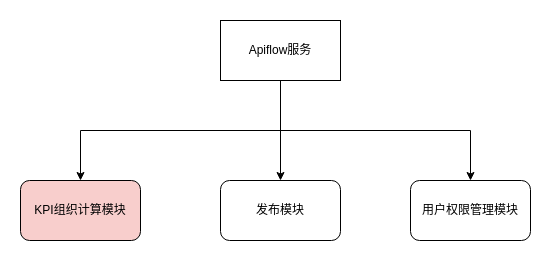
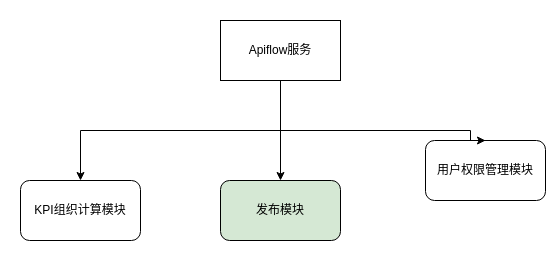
(81, 211) -> (81, 211)
(281, 211) -> (281, 211)
(471, 211) -> (486, 171)
